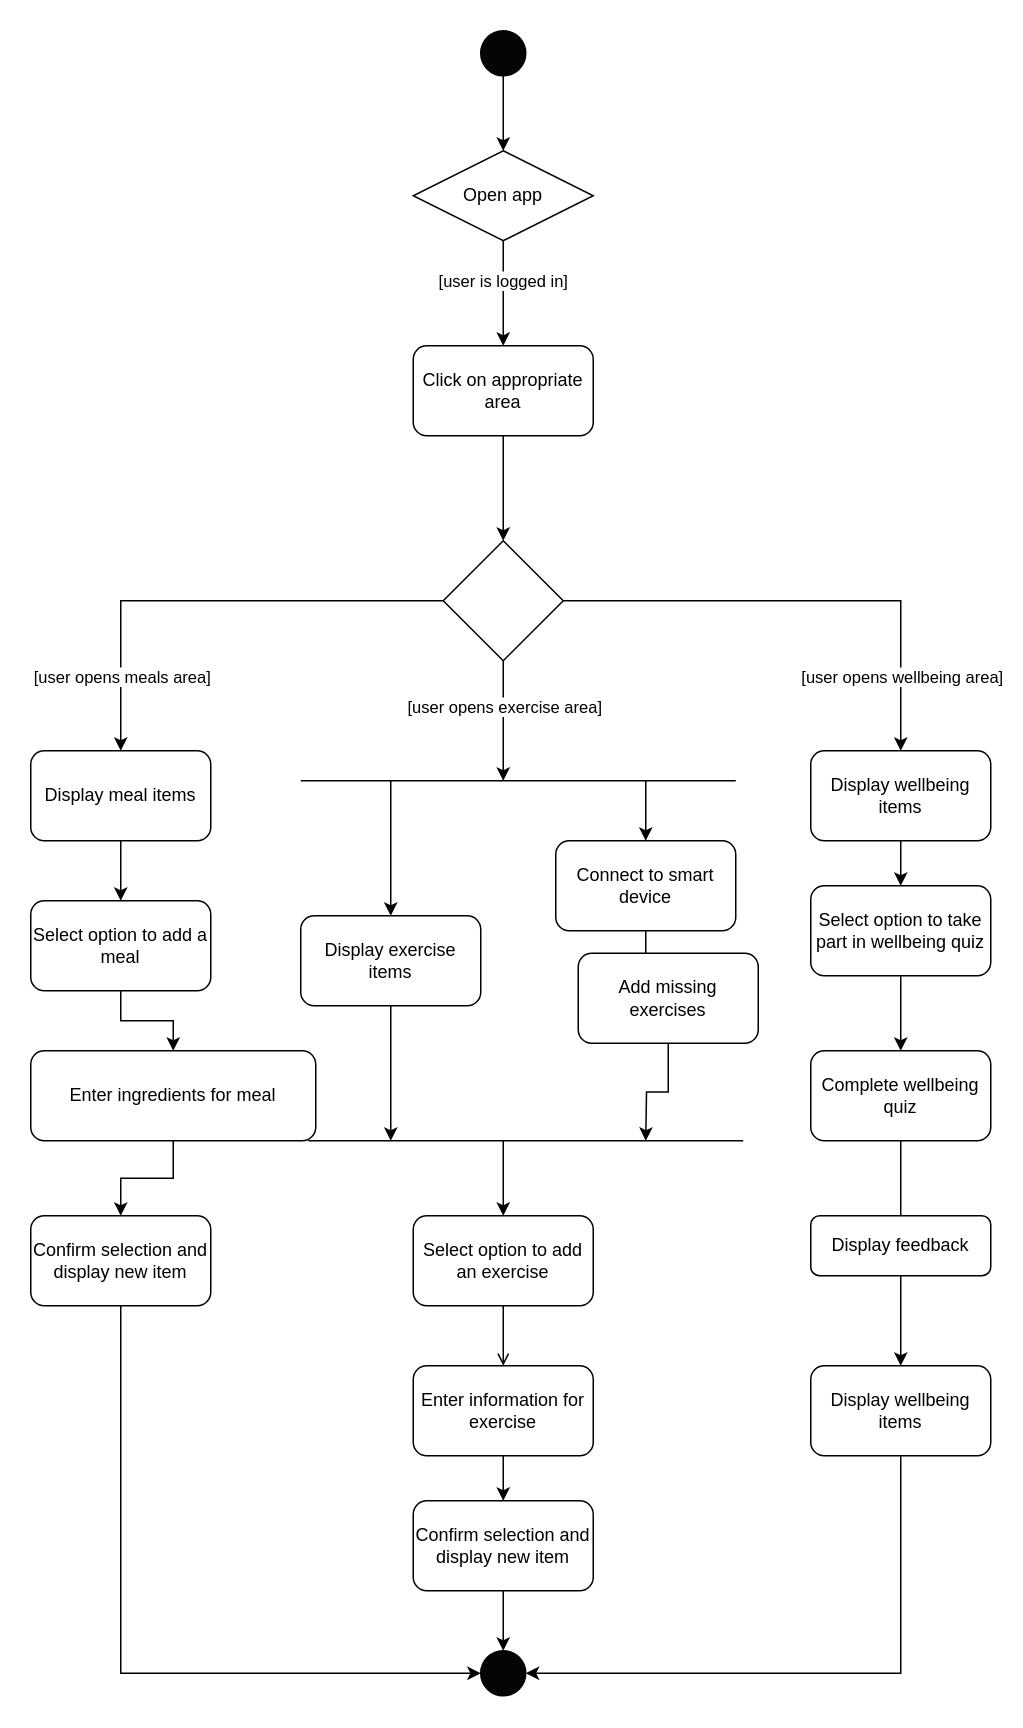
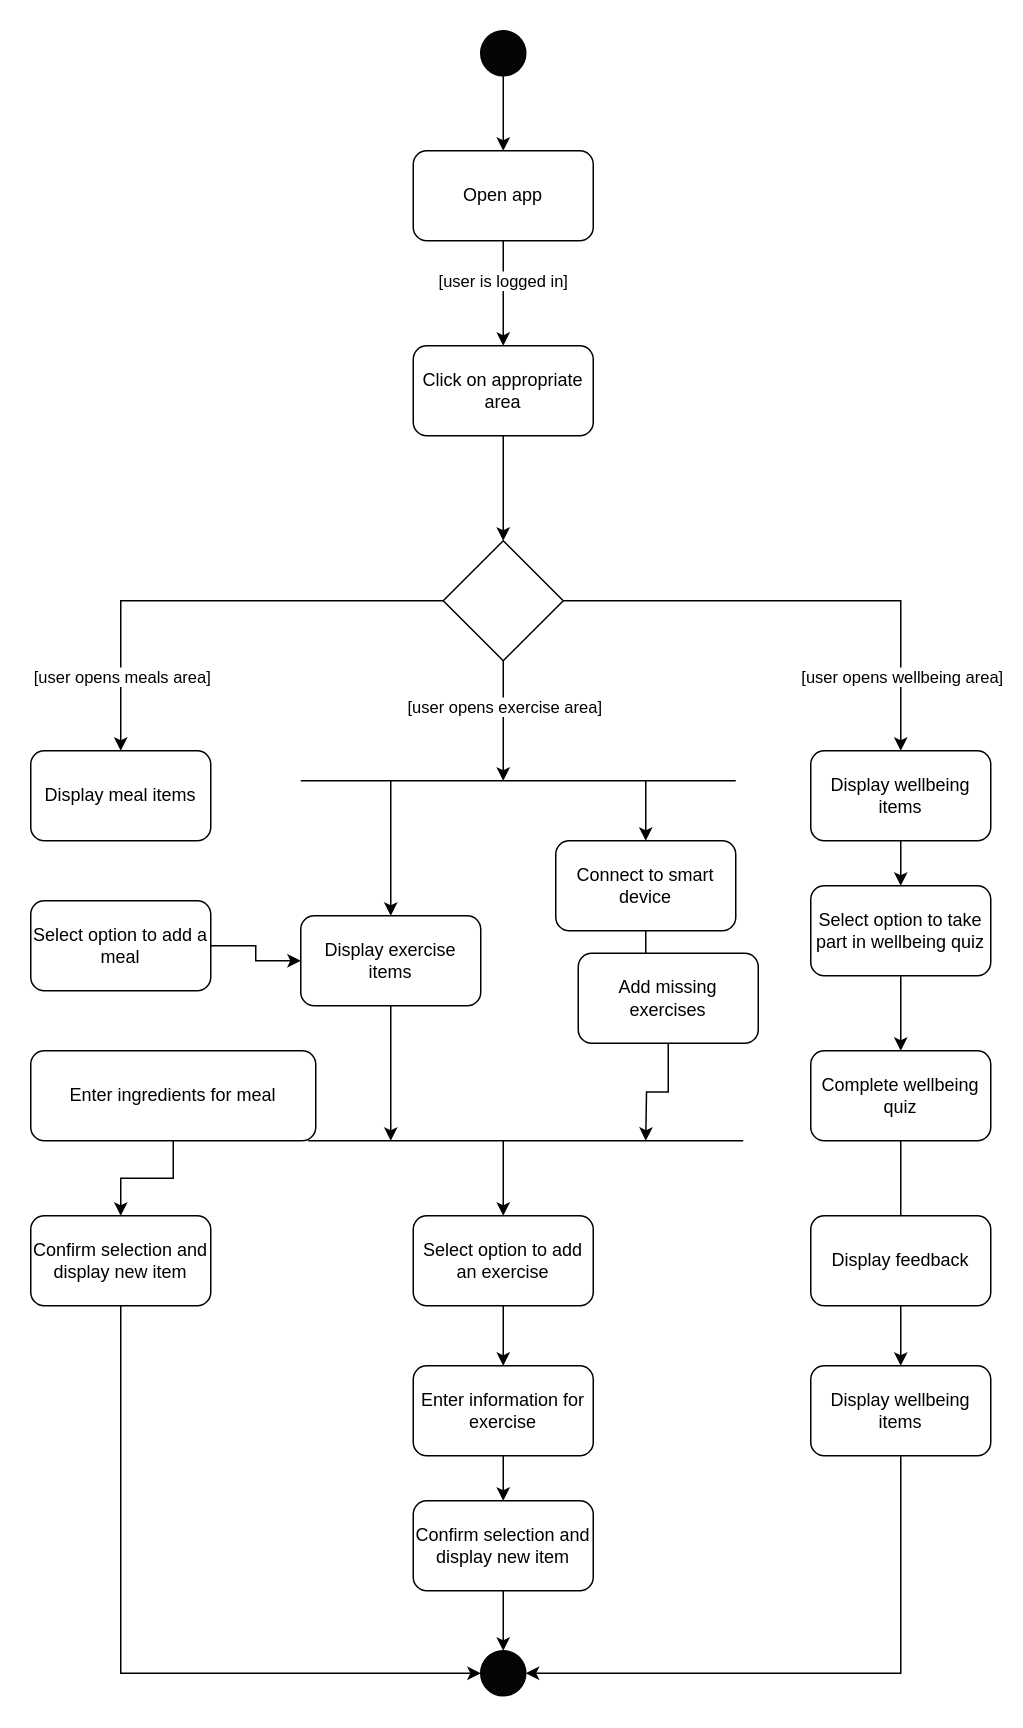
(503, 196) -> (503, 196)
(121, 866) -> none
(142, 1021) -> (256, 948)
(901, 1246) -> (901, 1261)
(503, 1356) -> (503, 1354)
